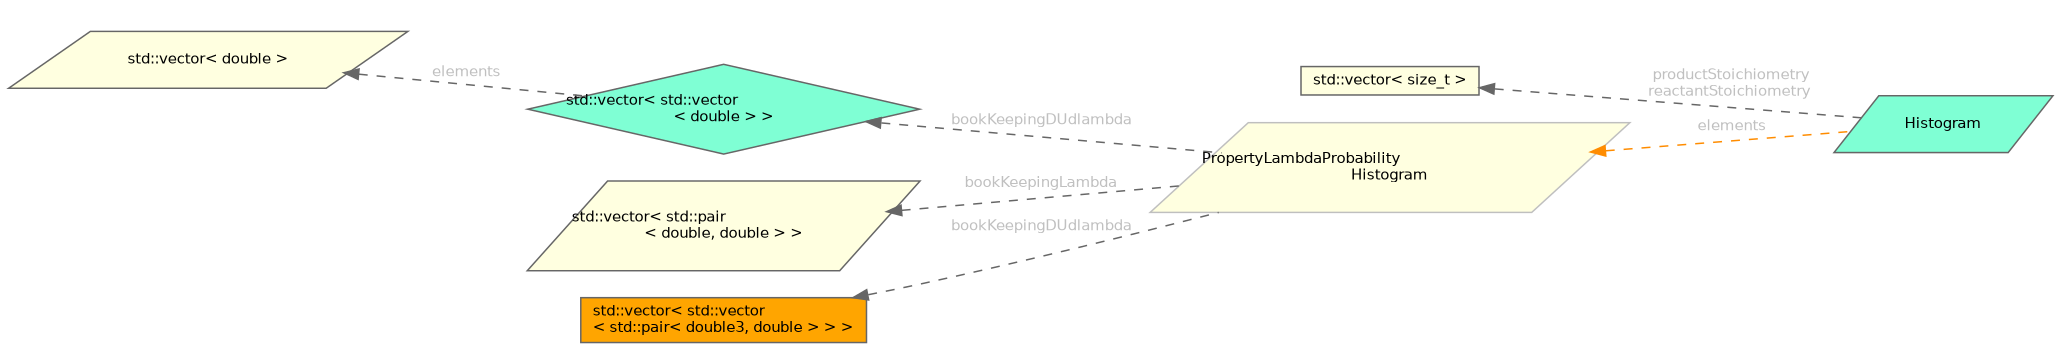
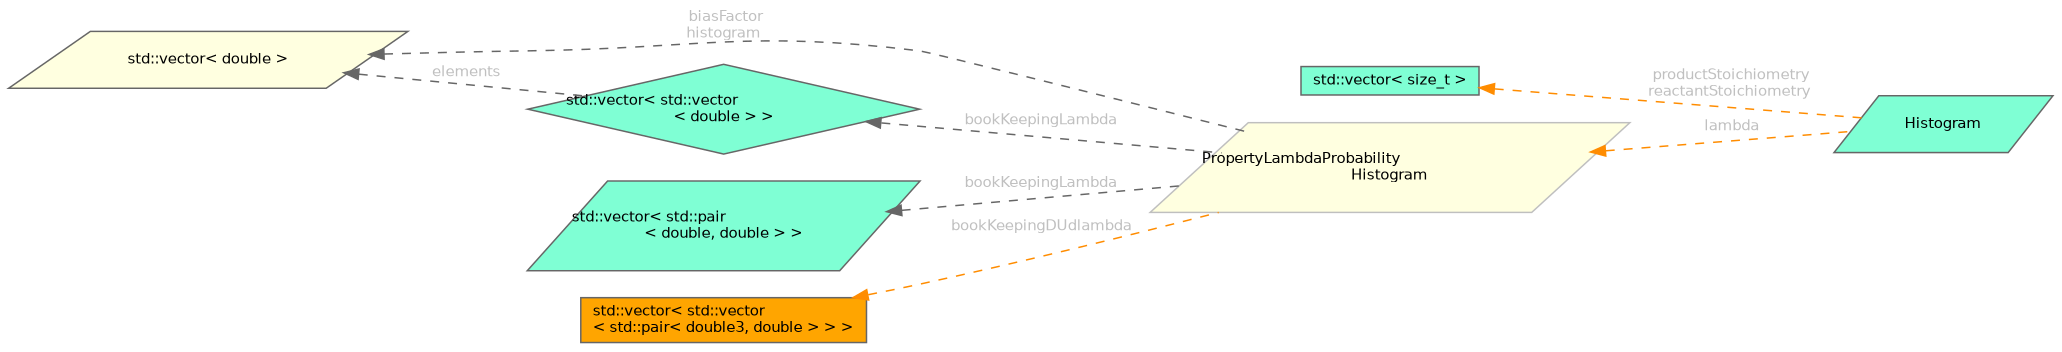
none -> (819, 42)
(1390, 81) -> (1390, 81)
(1679, 103) -> (1679, 103)
(1039, 120) -> (1039, 120)
(1730, 126) -> (1730, 126)
(724, 226) -> (724, 226)
(1044, 256) -> (1044, 256)
